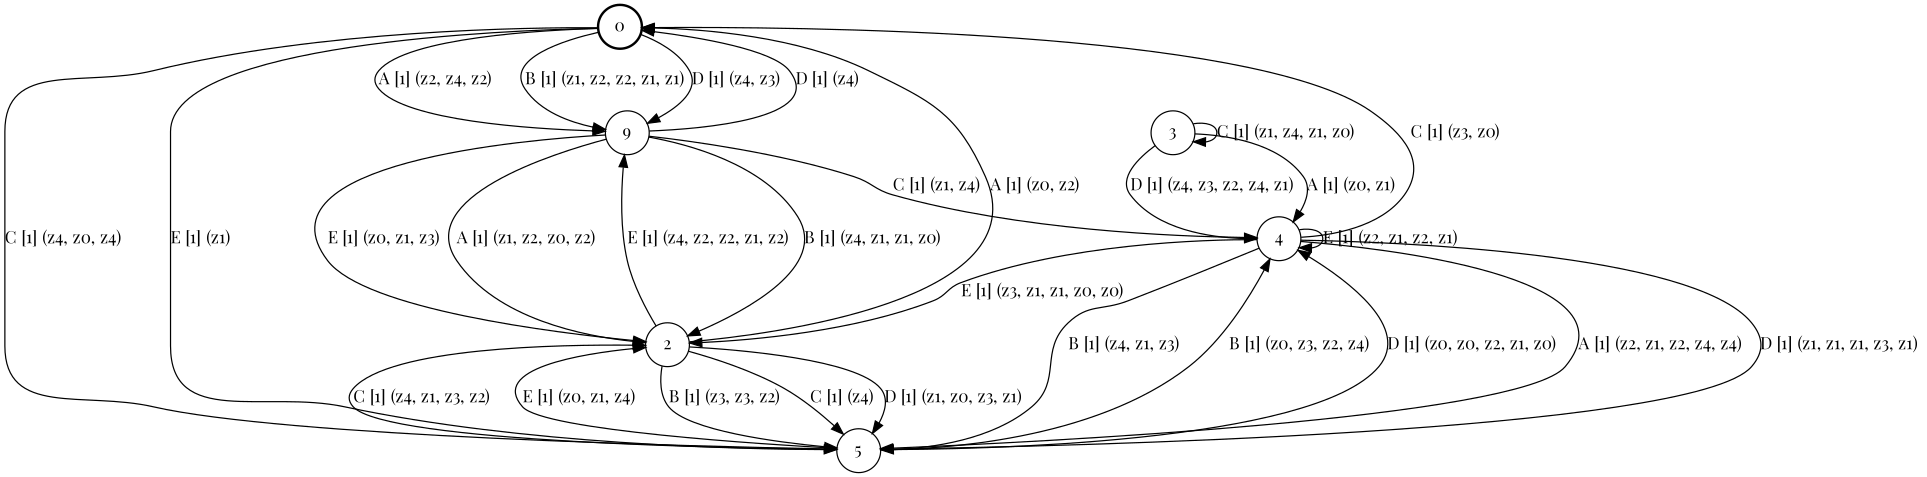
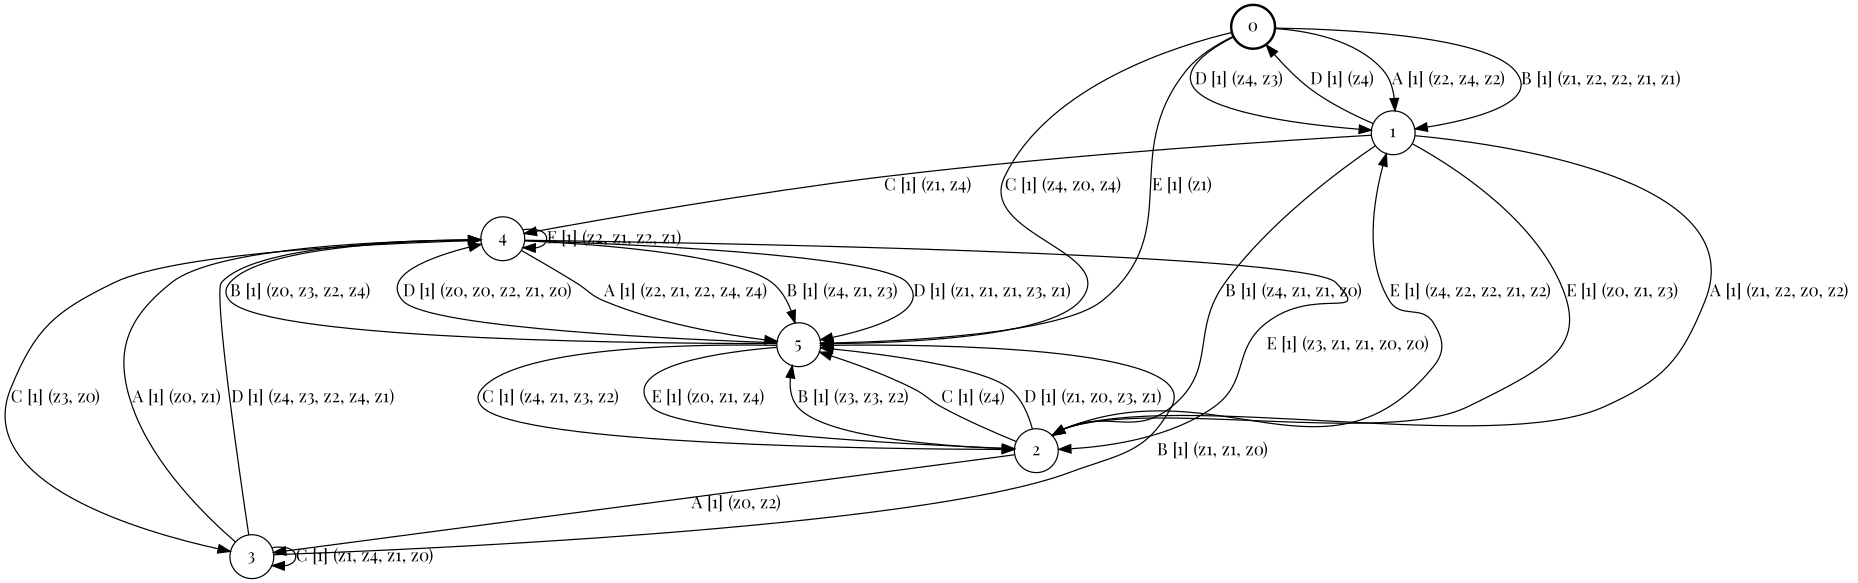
(1126, 48) -> (80, 301)
(627, 133) -> (1393, 133)
(986, 178) -> (650, 503)
none -> (917, 505)
